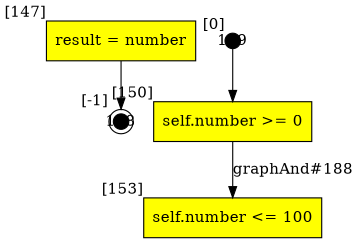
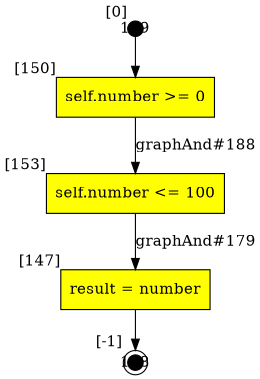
none -> (135, 236)
